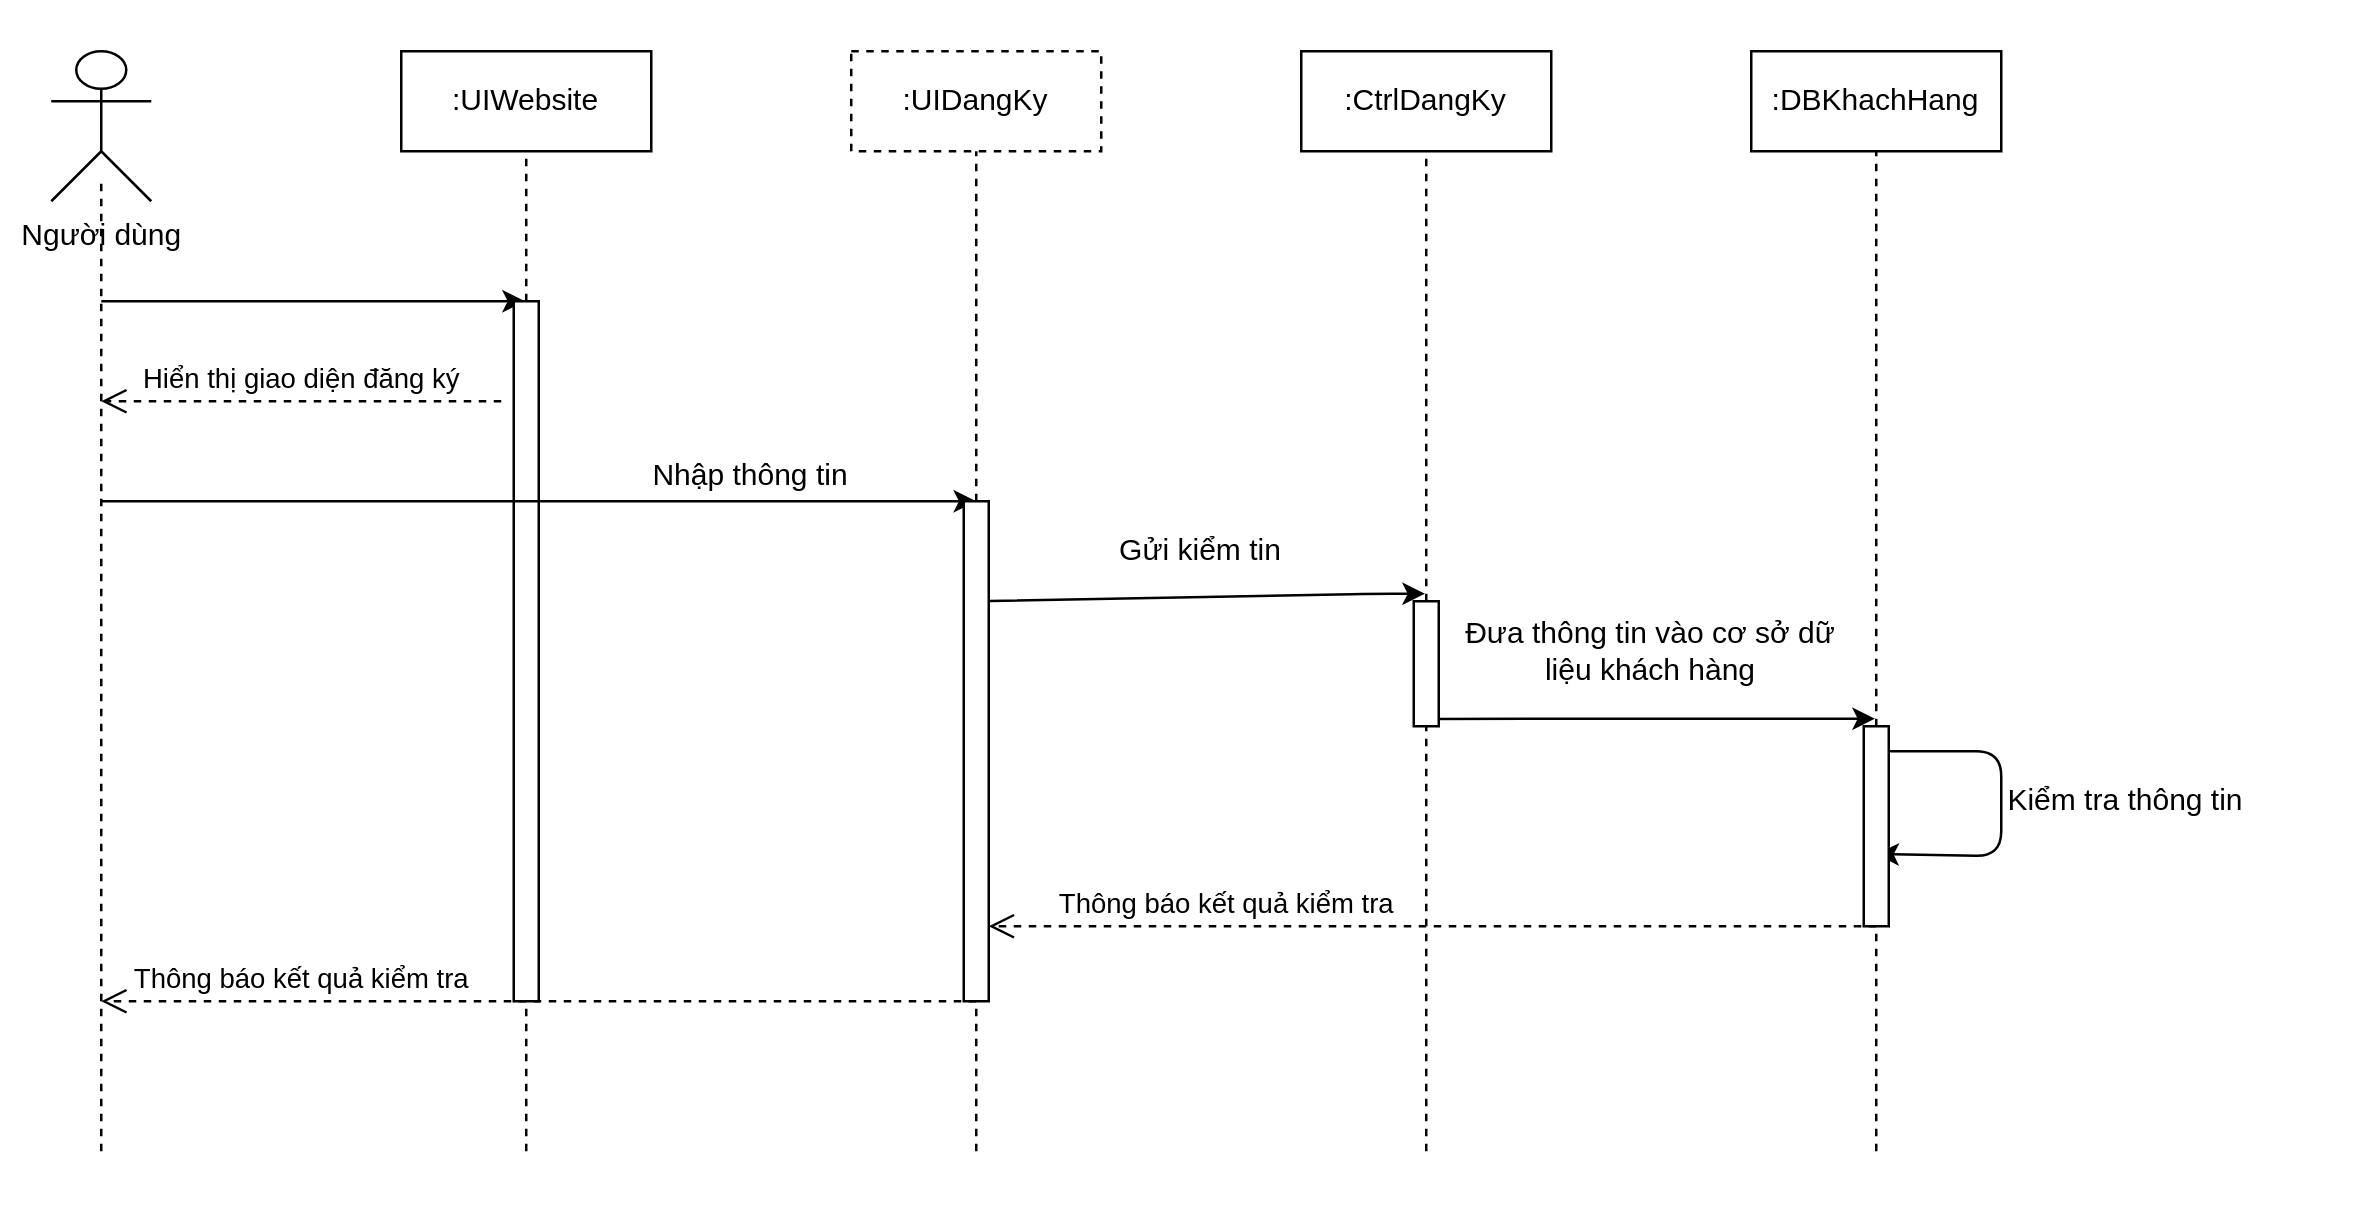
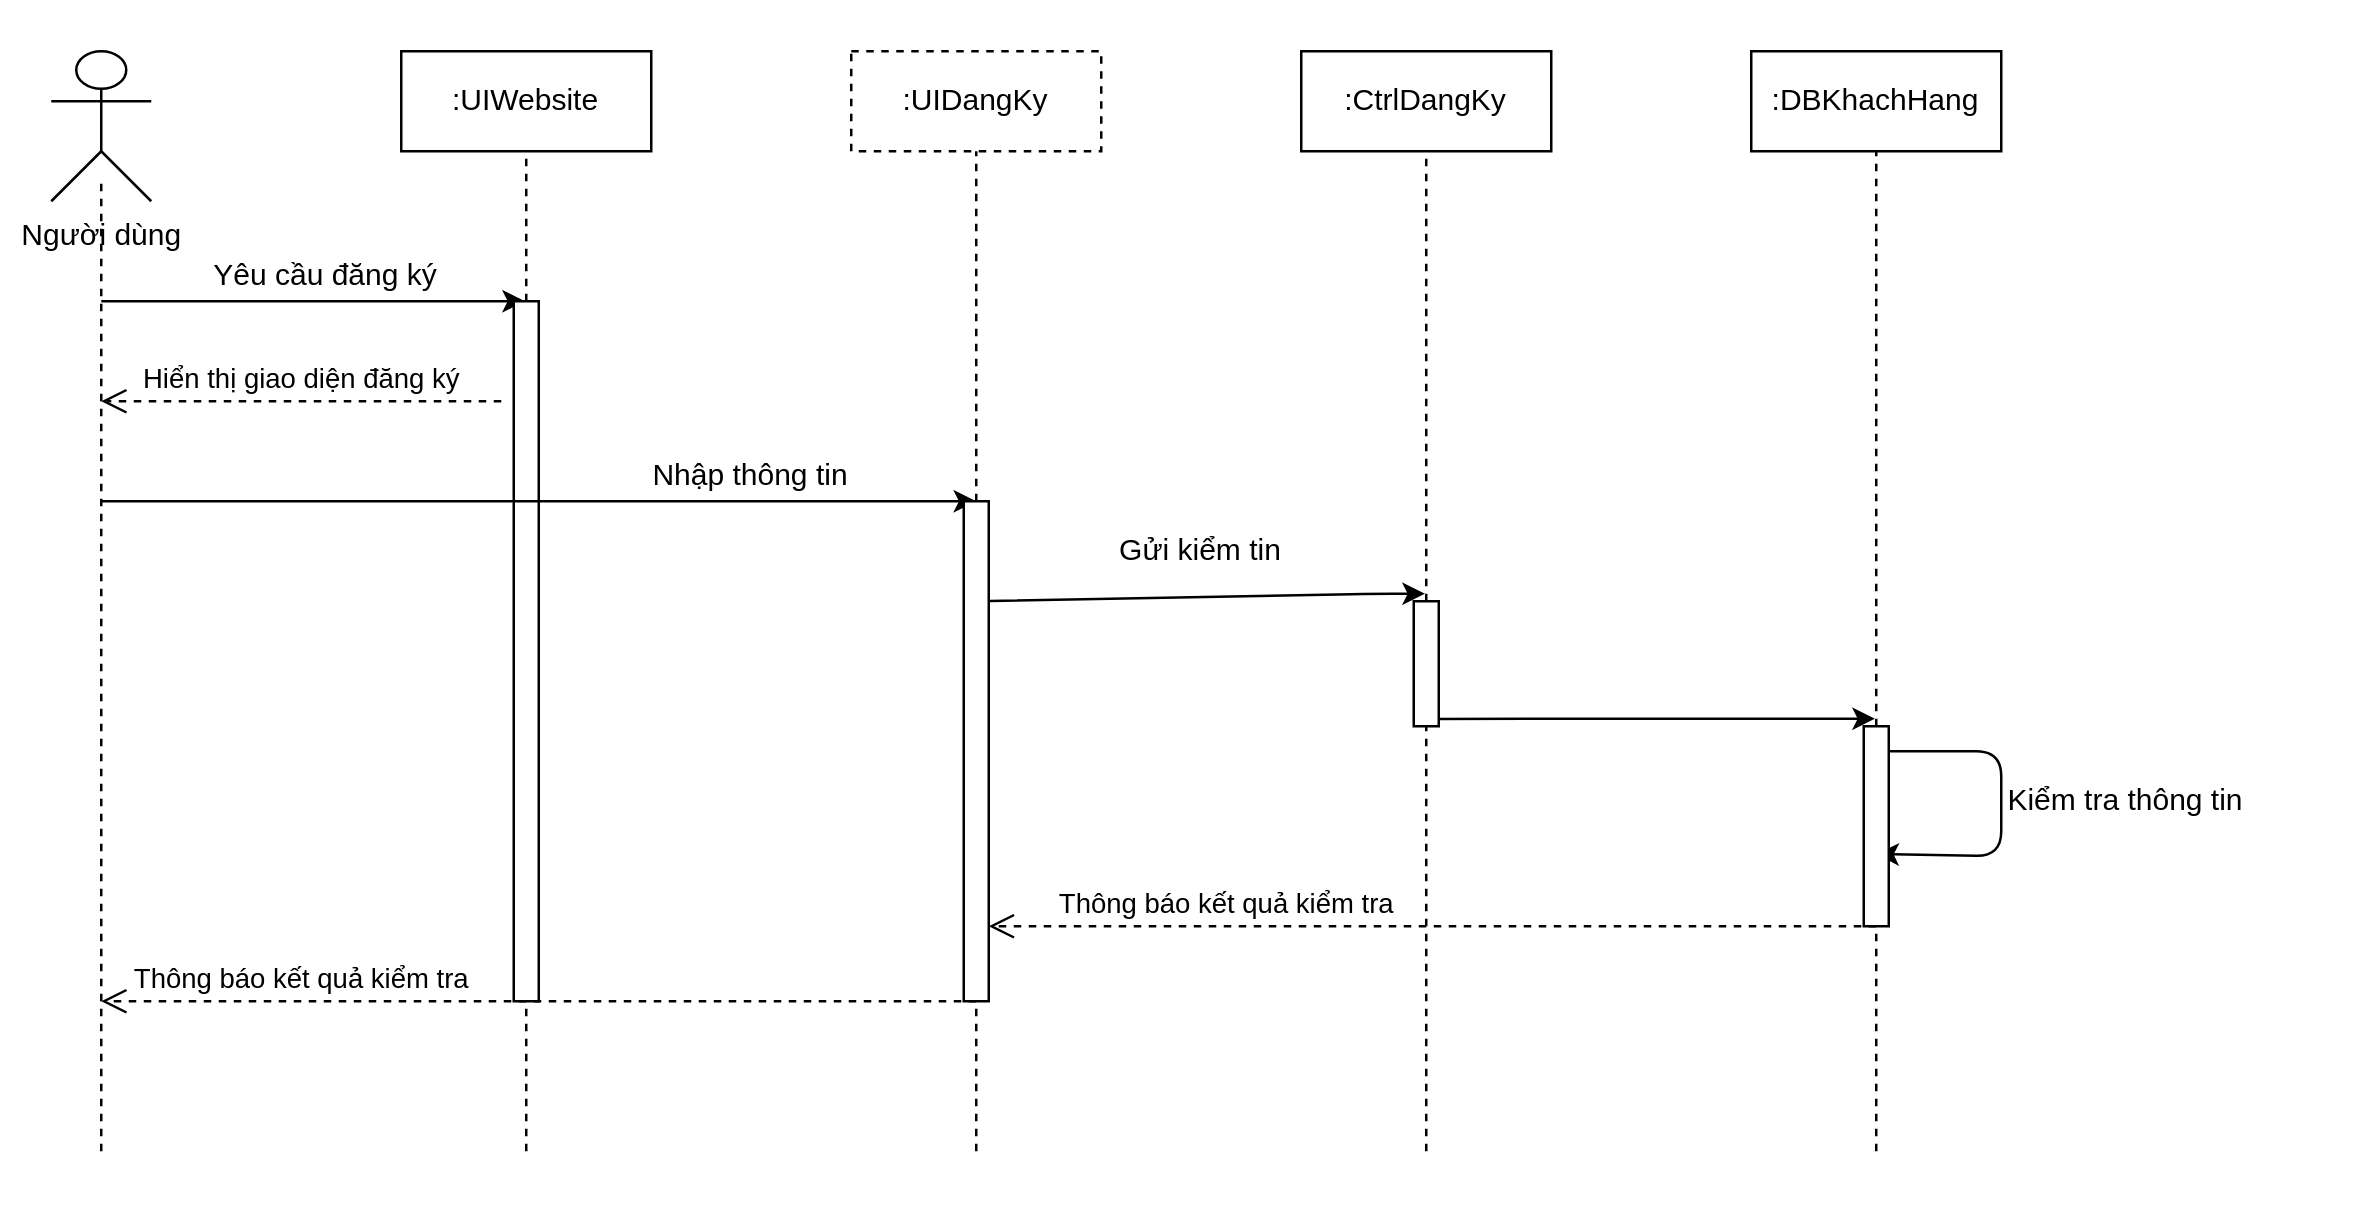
none -> (326, 276)
(1651, 651) -> none
